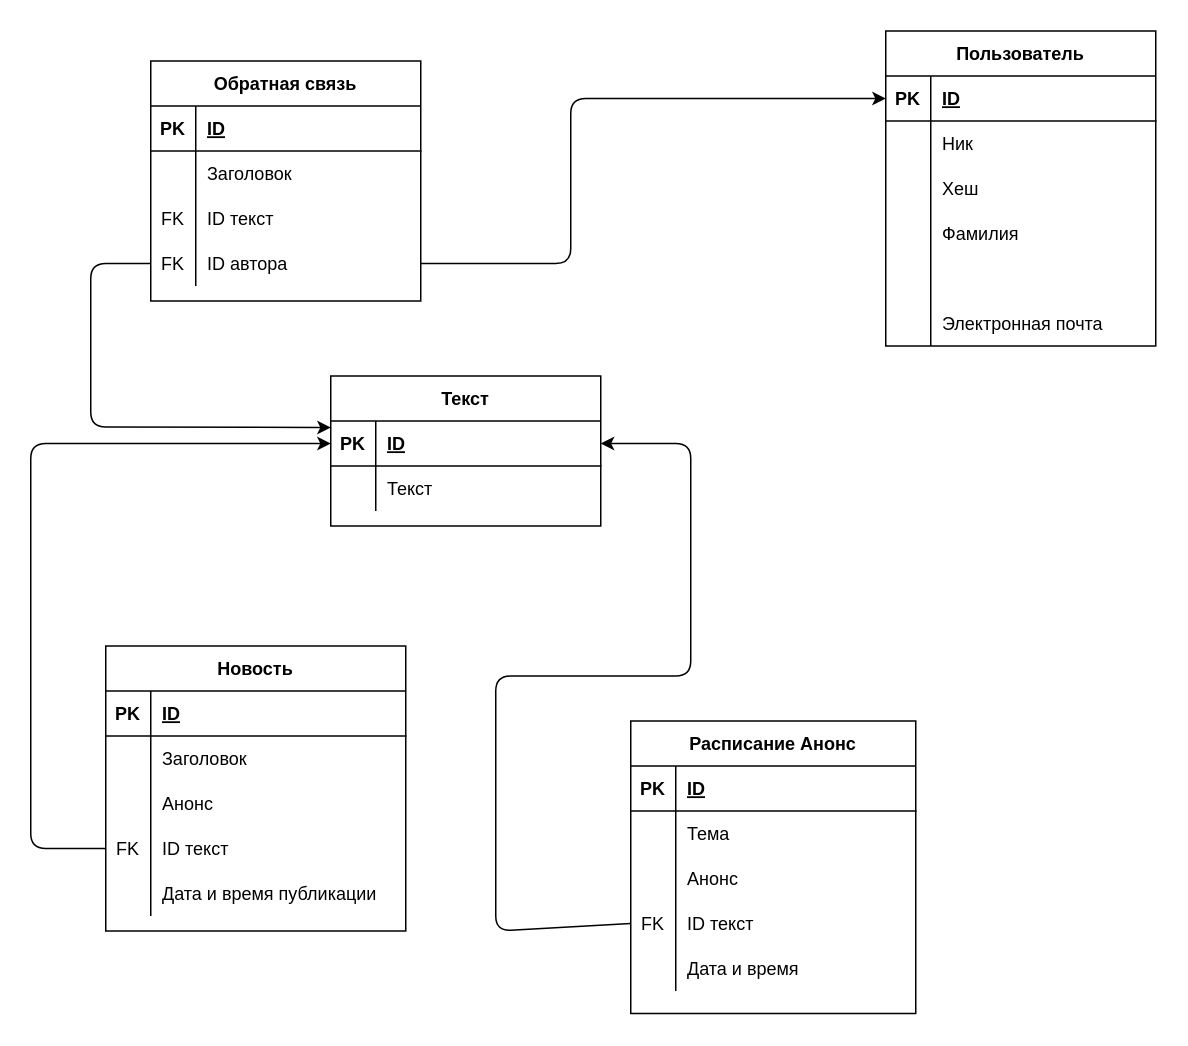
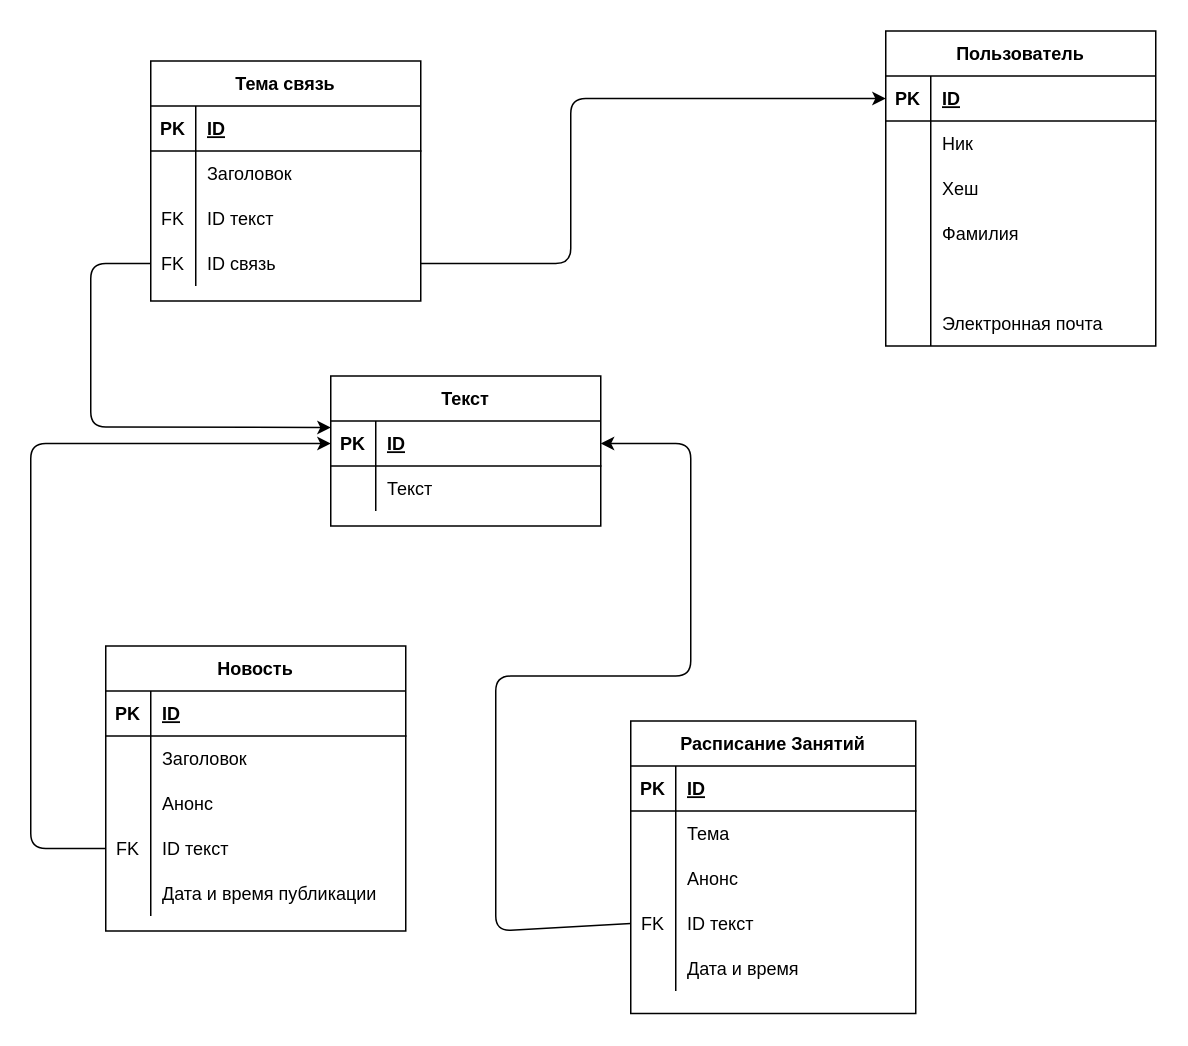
(285, 84) -> (285, 84)
(250, 264) -> (245, 264)
(773, 744) -> (773, 744)
